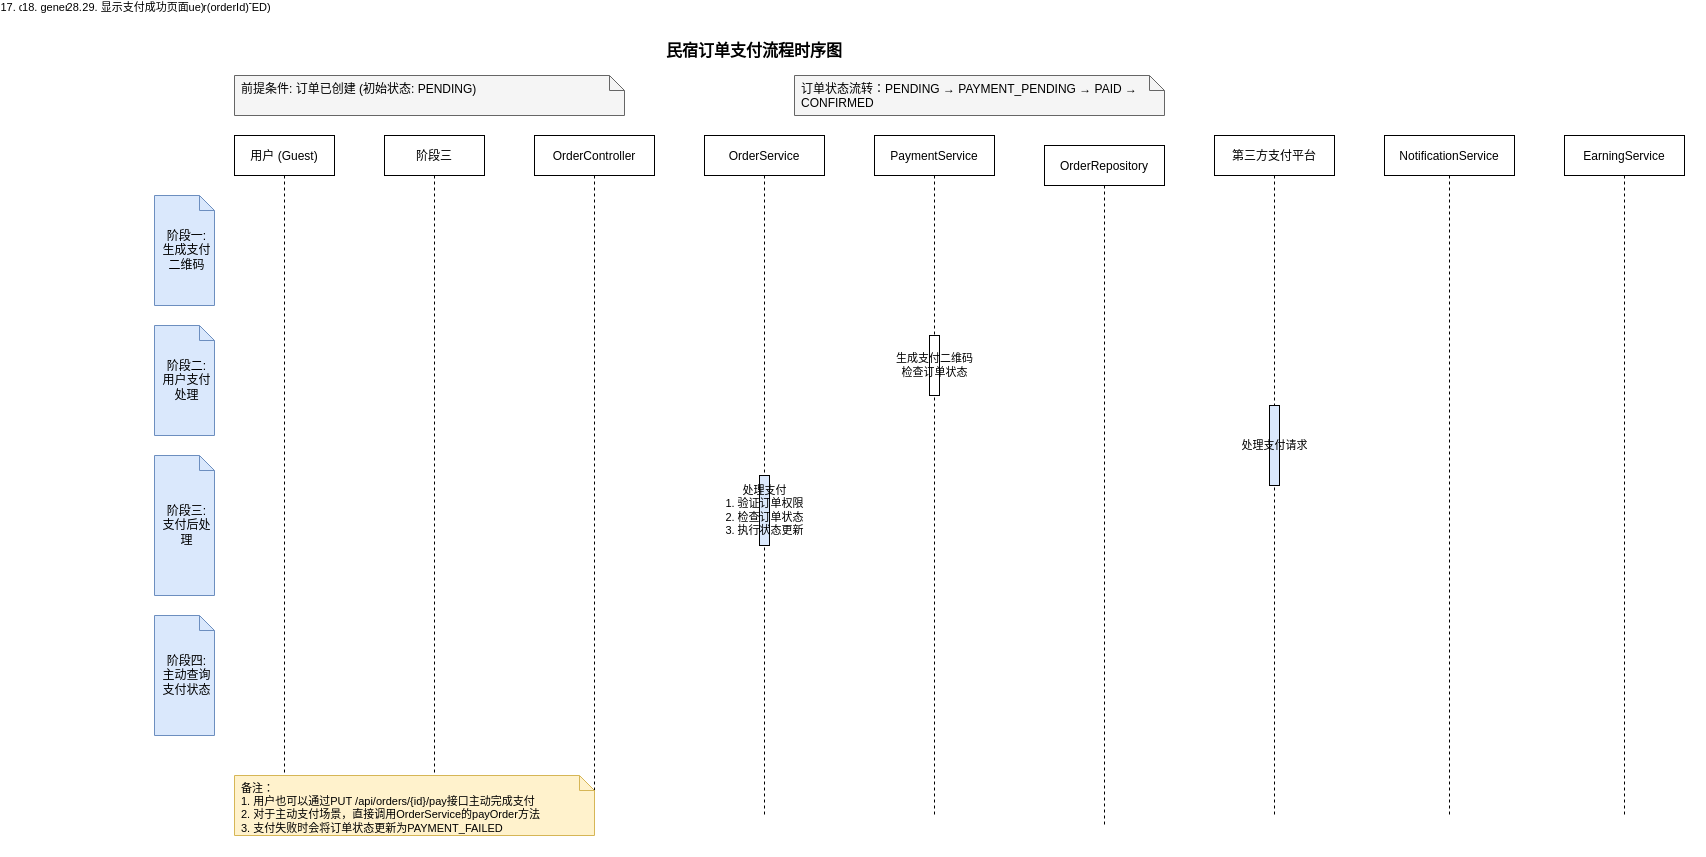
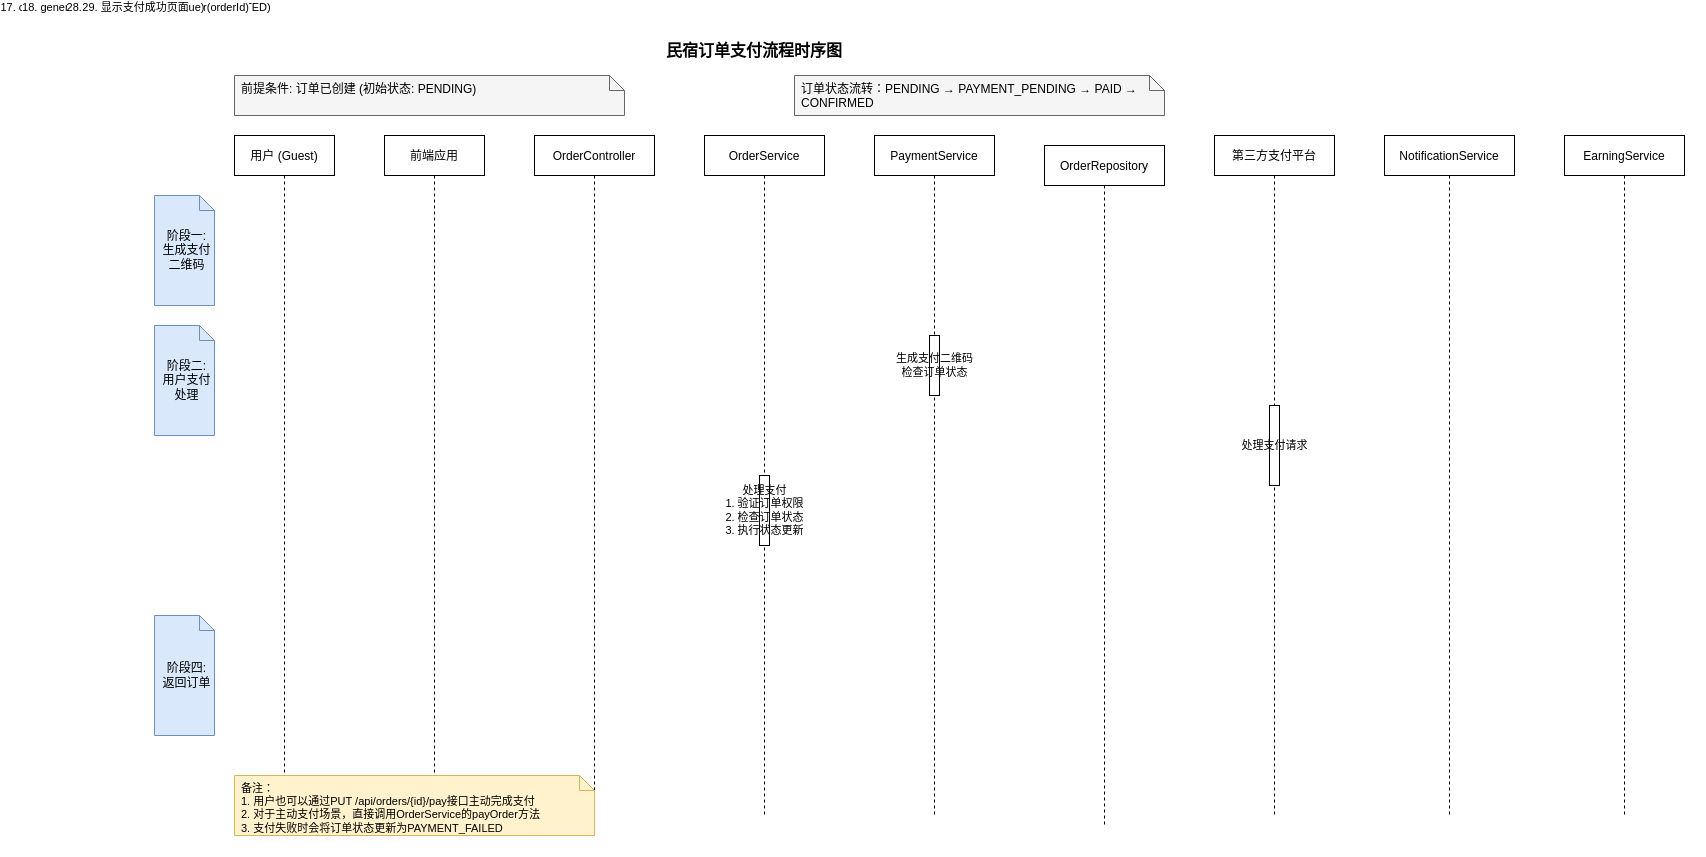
(434, 156) -> (434, 156)
(1275, 446) -> (1275, 446)
(765, 511) -> (765, 511)
(185, 526) -> none
(187, 676) -> (187, 676)
